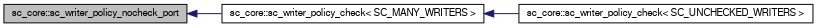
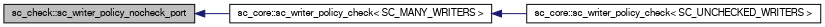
(95, 14) -> (99, 14)
